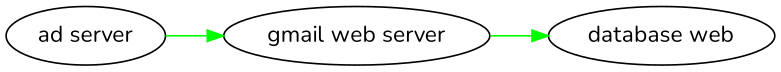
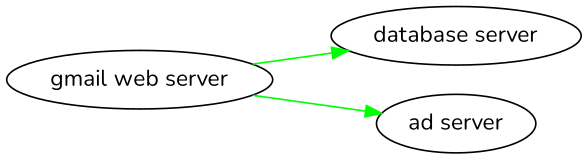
(186, 36) -> (309, 103)
(662, 36) -> (456, 36)
